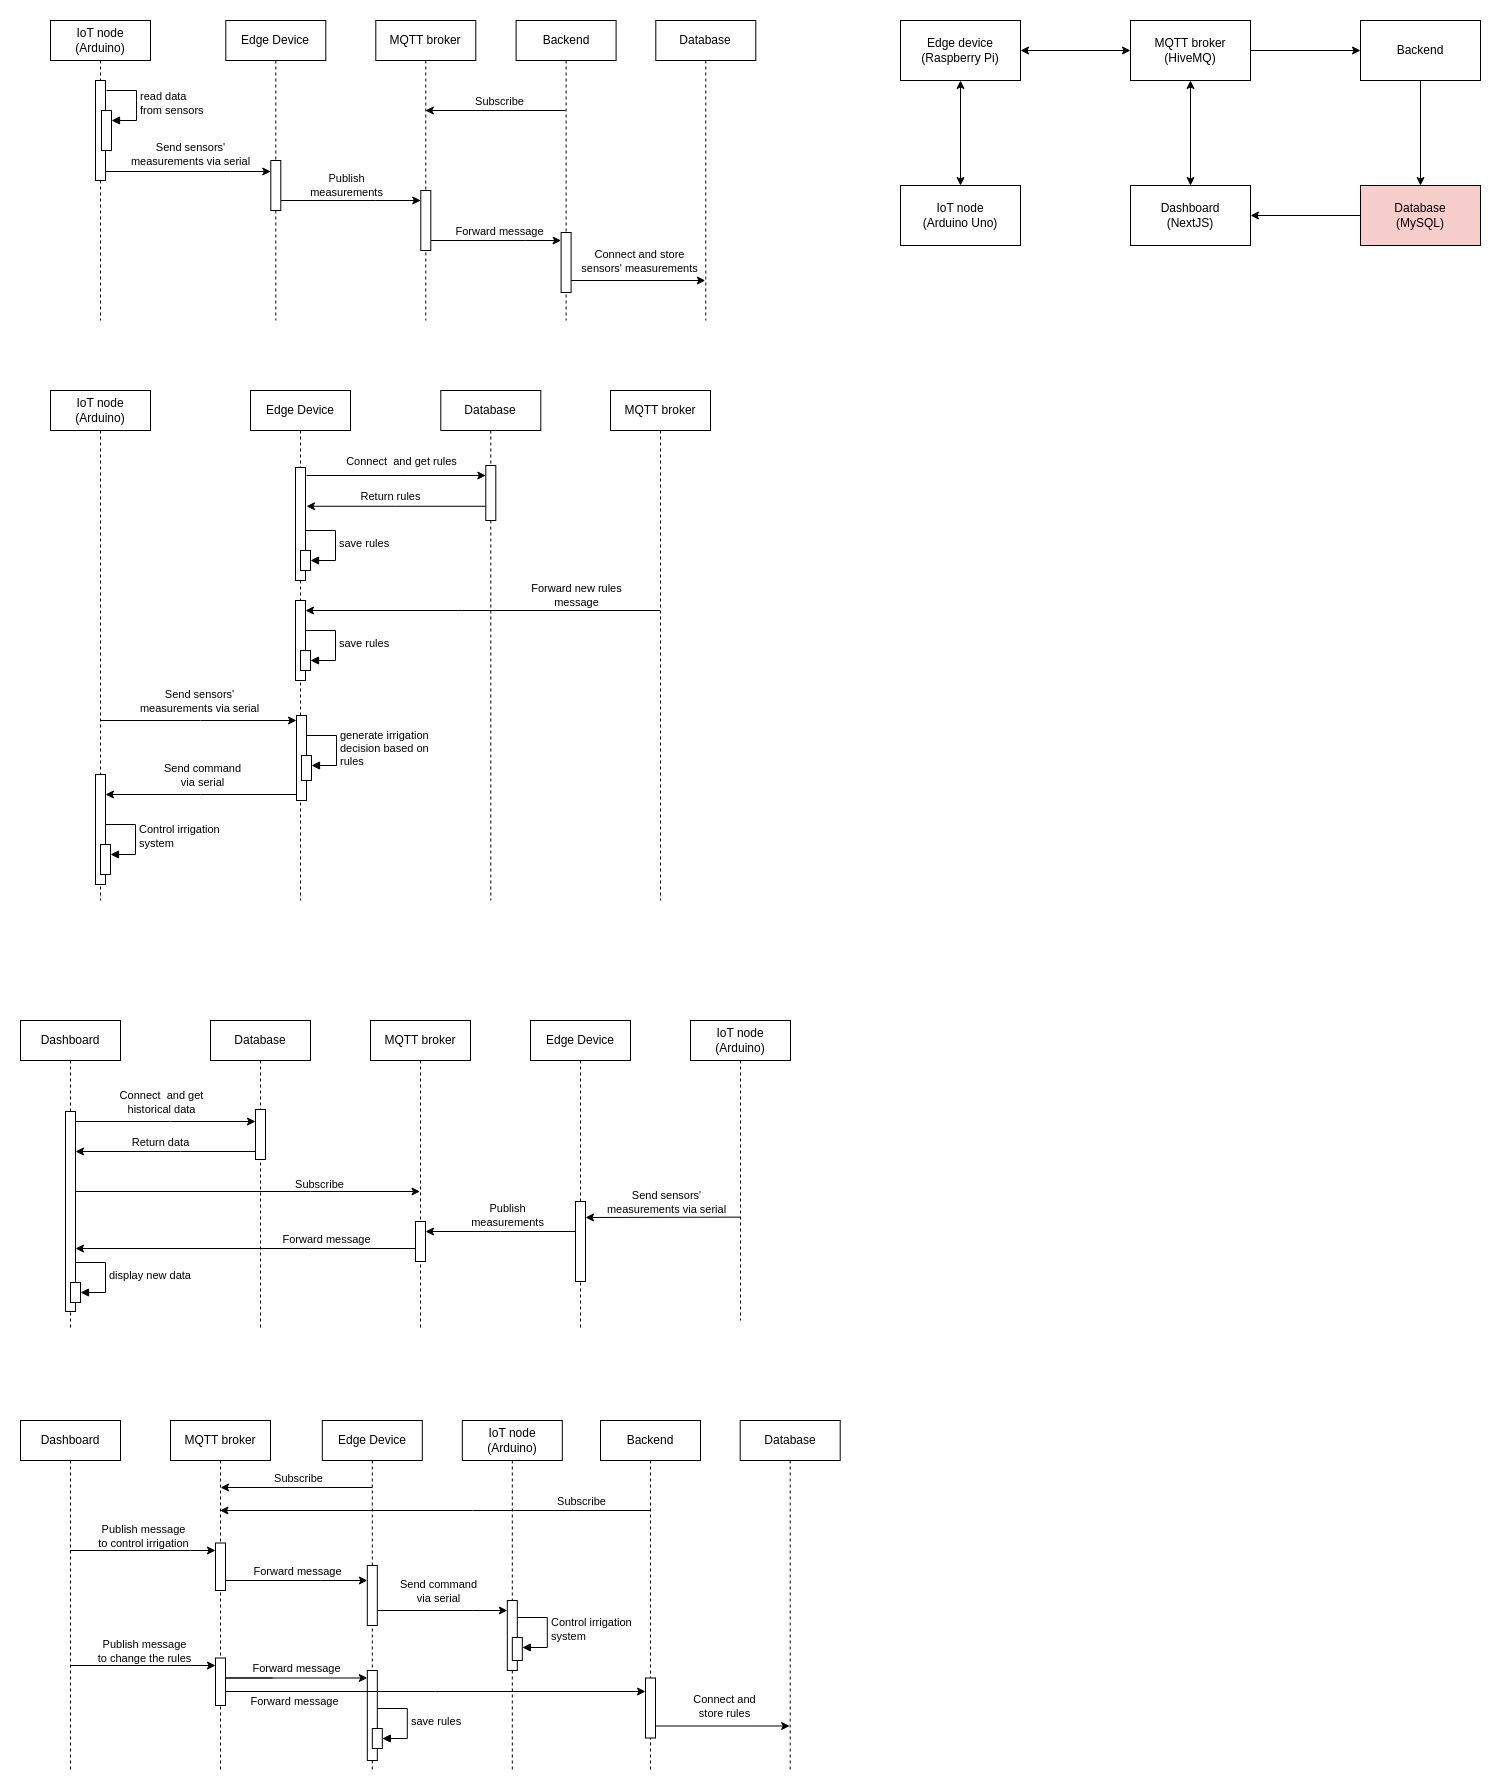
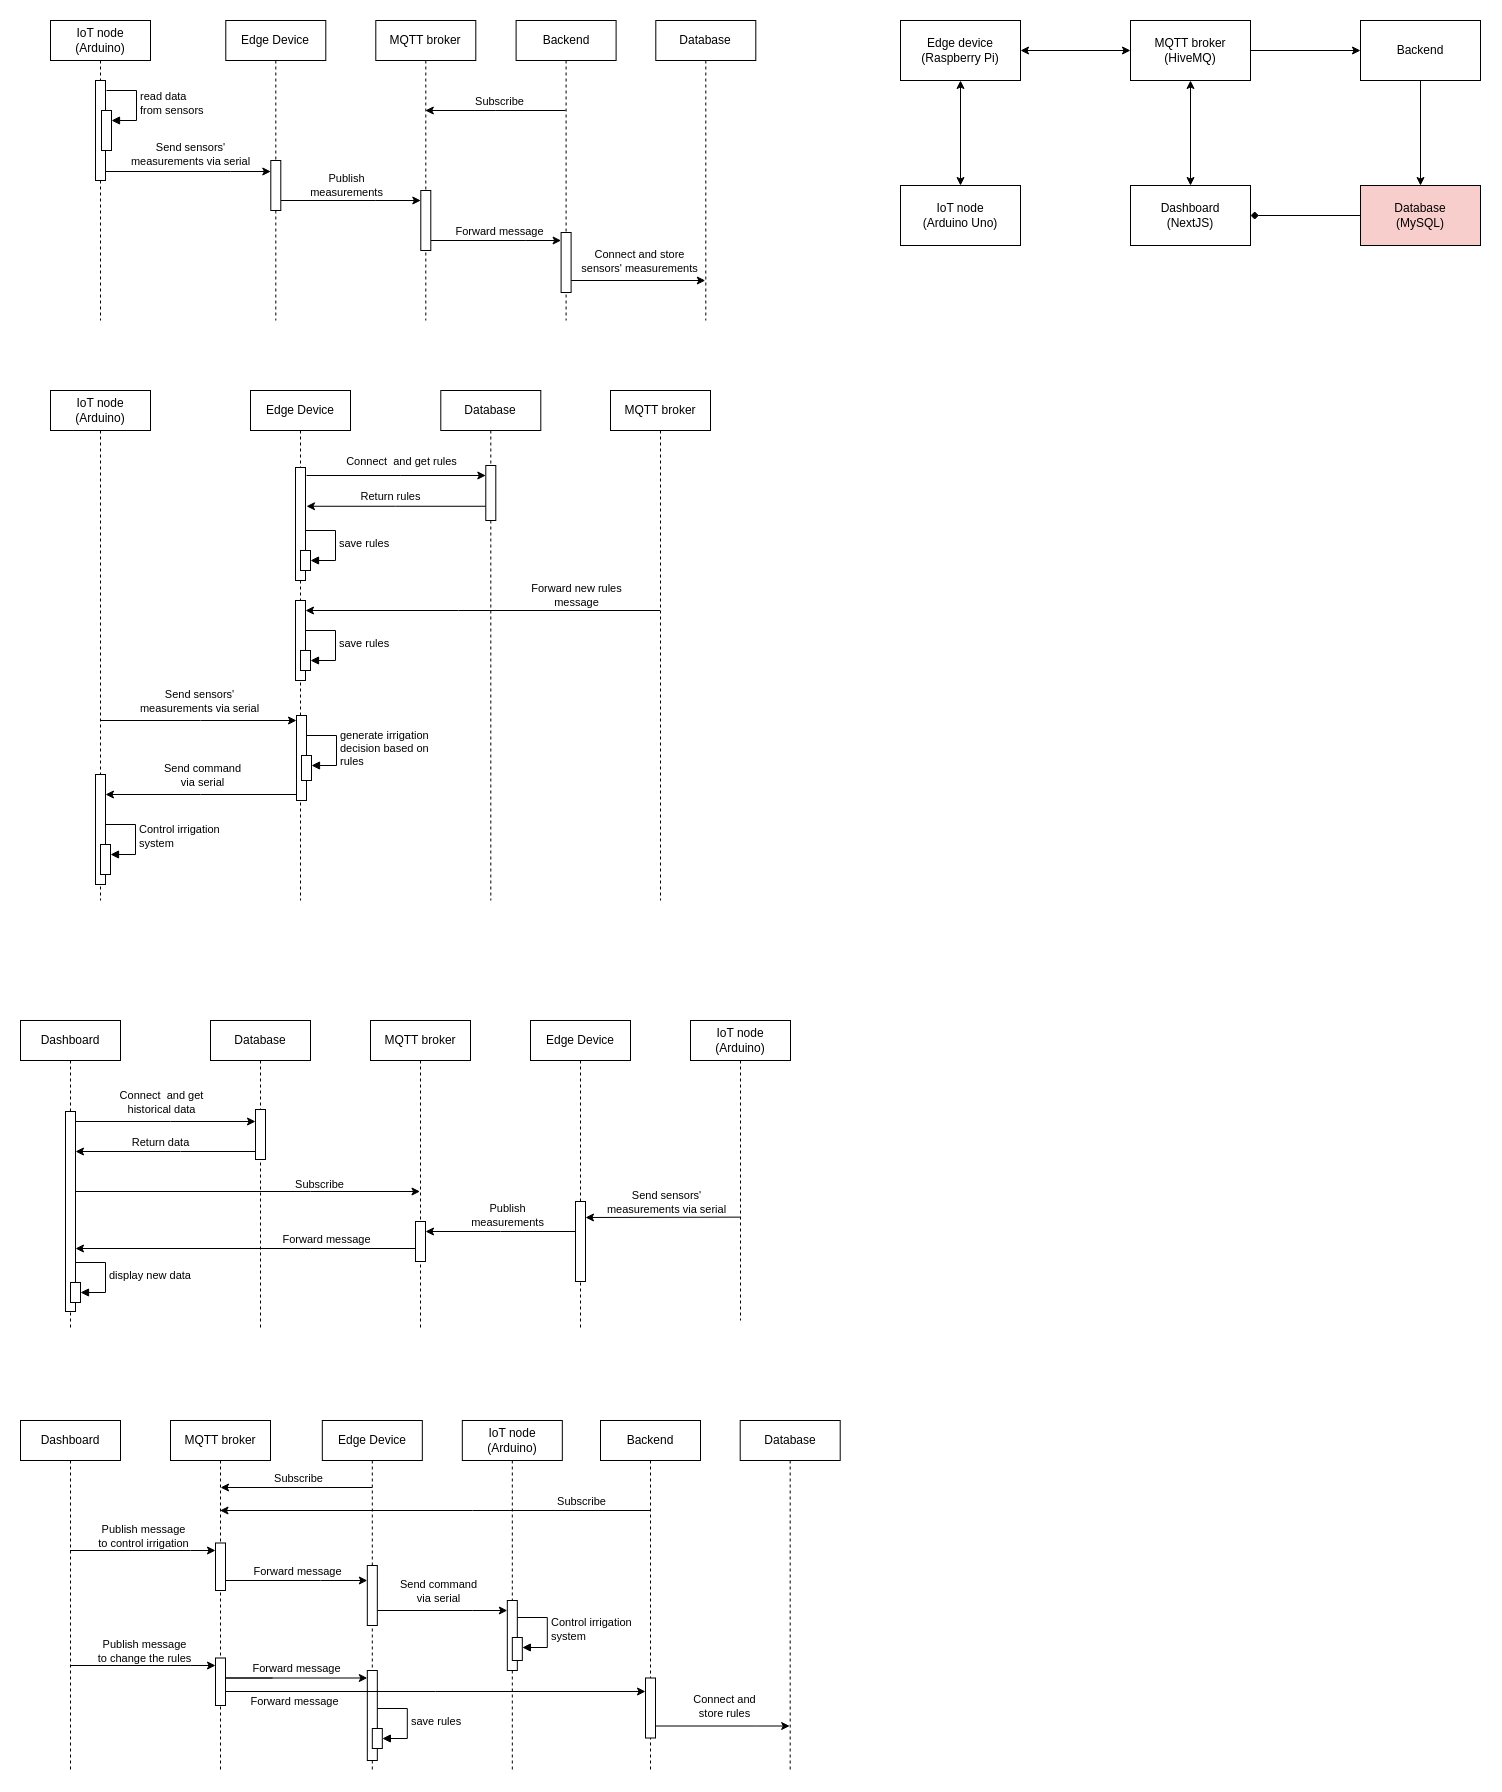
(1259, 216) -> (1259, 216)
